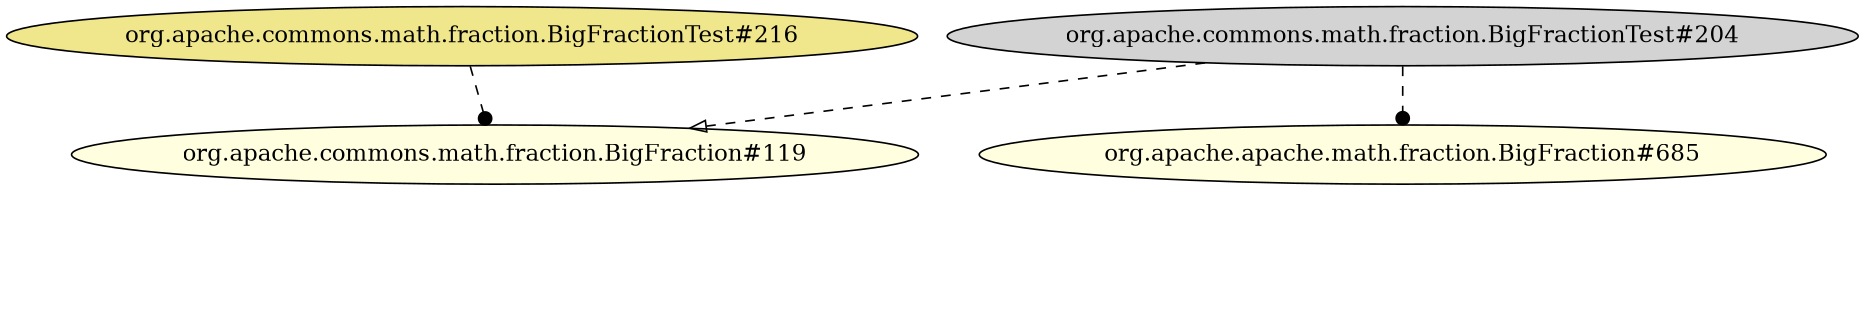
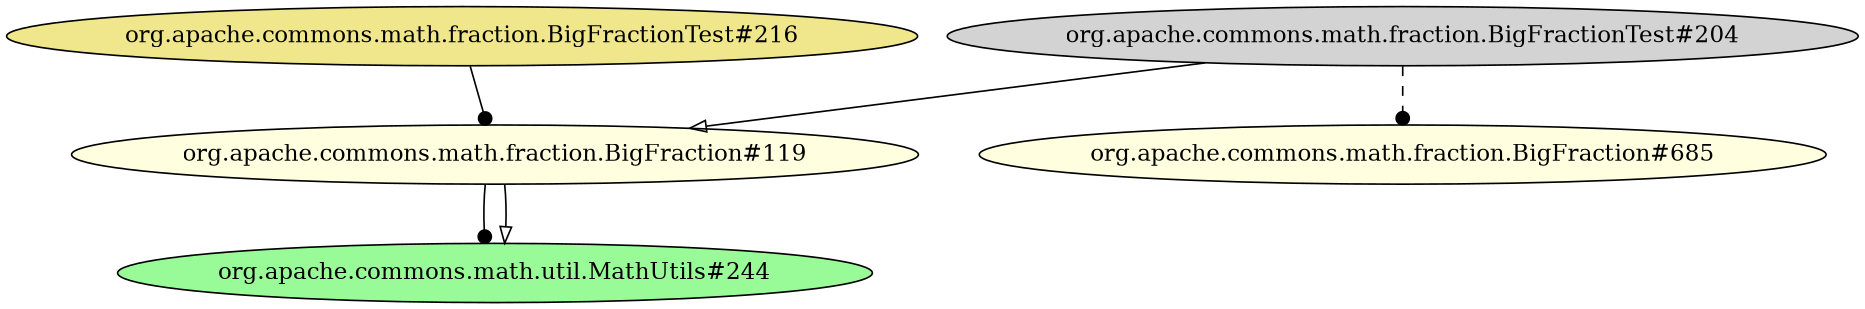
(477, 89) -> (477, 89)
(956, 94) -> (956, 94)
(1403, 155) -> (1403, 155)
none -> (495, 273)
